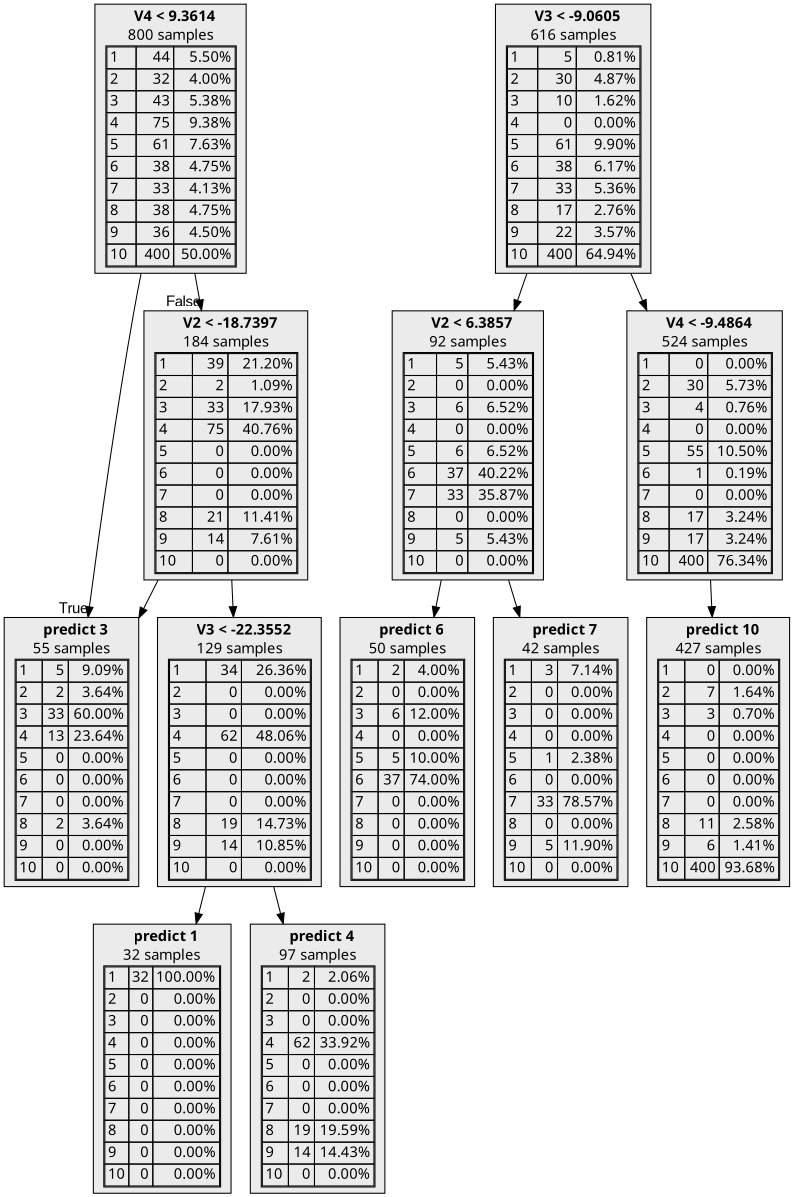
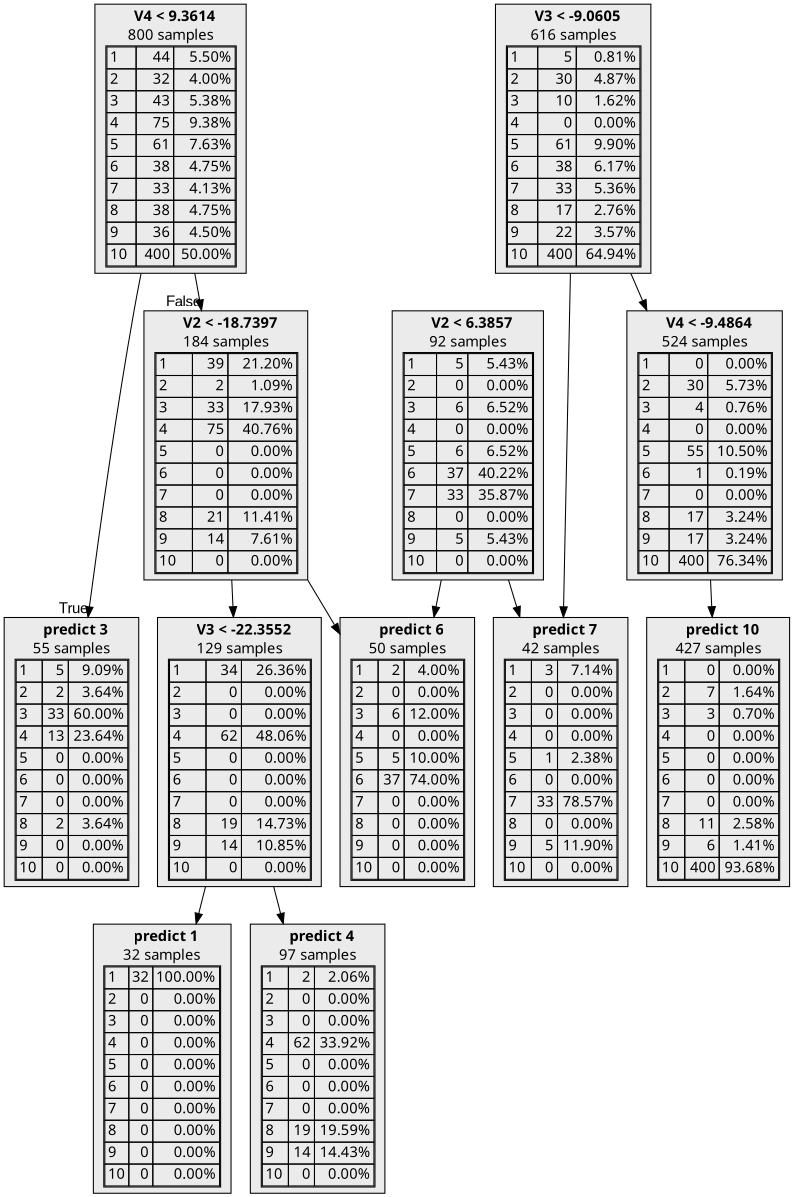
(522, 287) -> (567, 440)
(151, 594) -> (321, 602)
